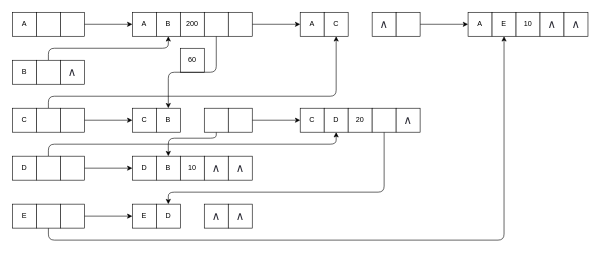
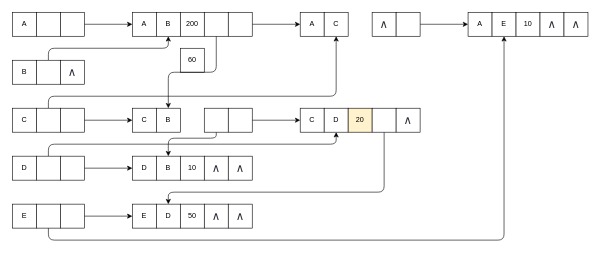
(360, 120) -> (360, 120)
none -> (192, 216)
